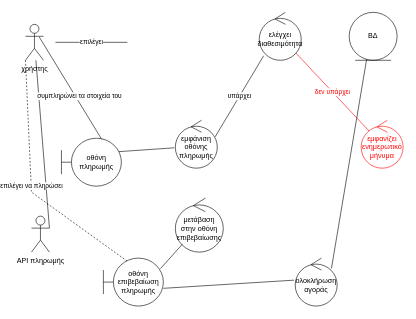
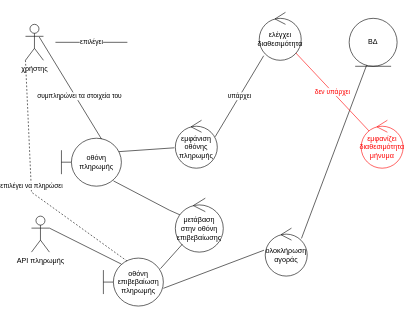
(374, 36) -> (374, 42)
(43, 144) -> (86, 246)
(383, 147) -> (383, 147)
none -> (146, 198)
(317, 282) -> (287, 252)
